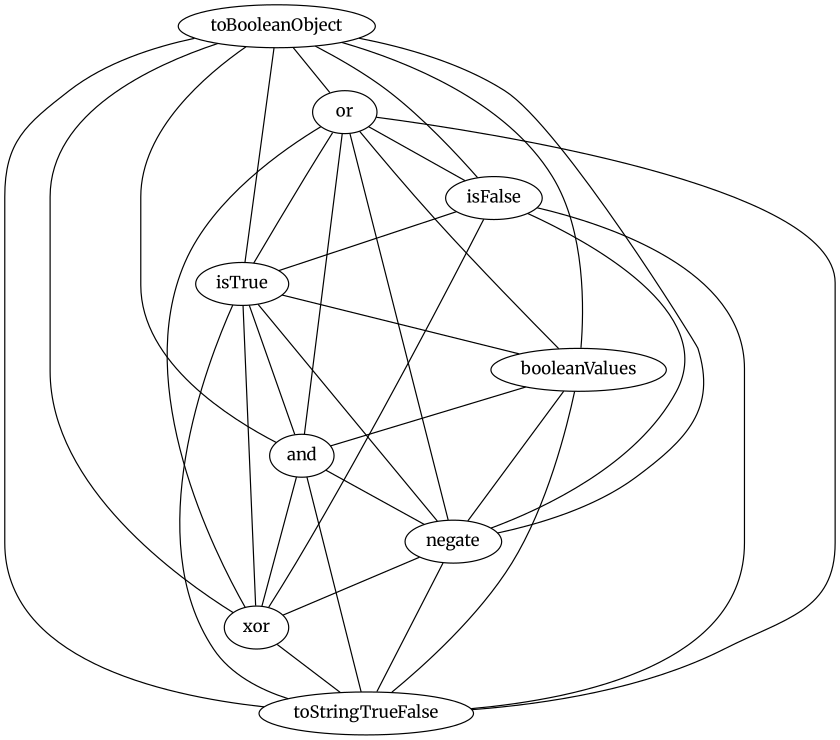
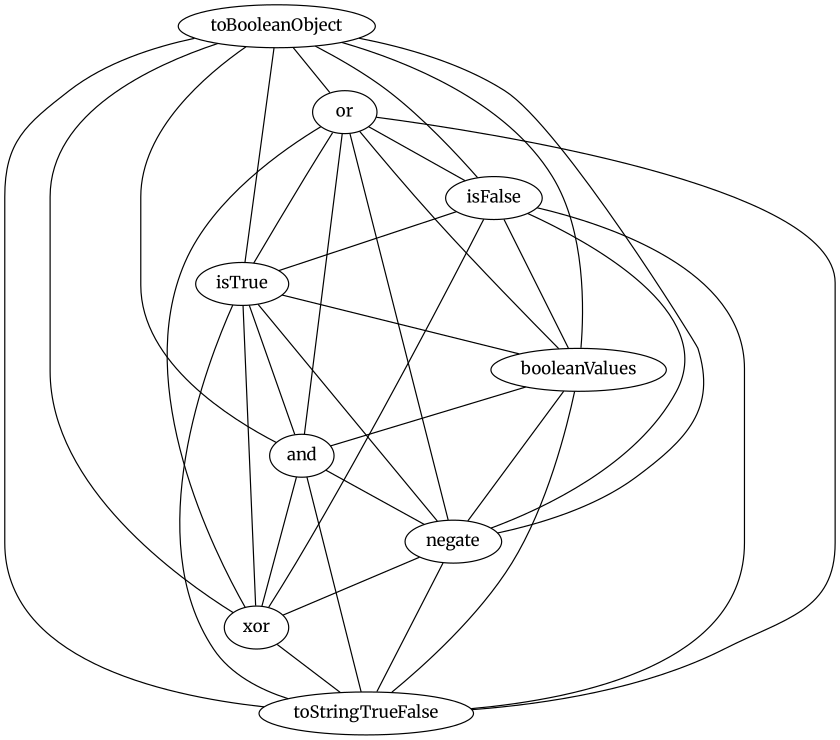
none -> (536, 284)
